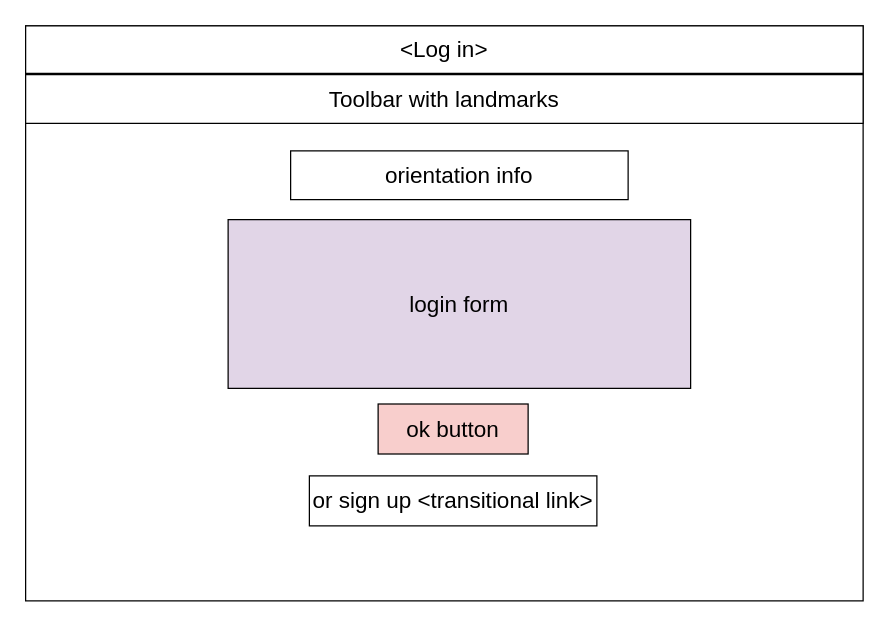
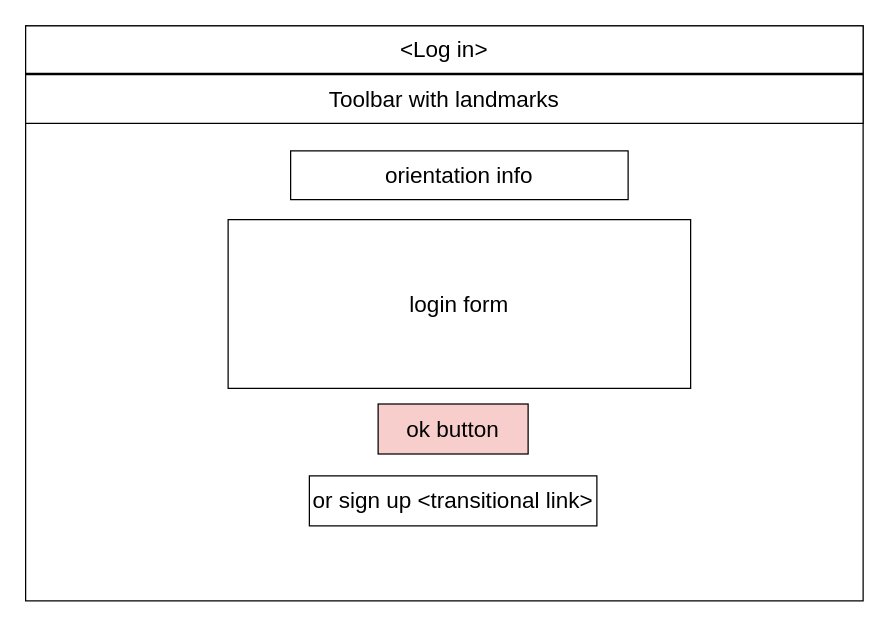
(459, 304) -> (459, 304)
